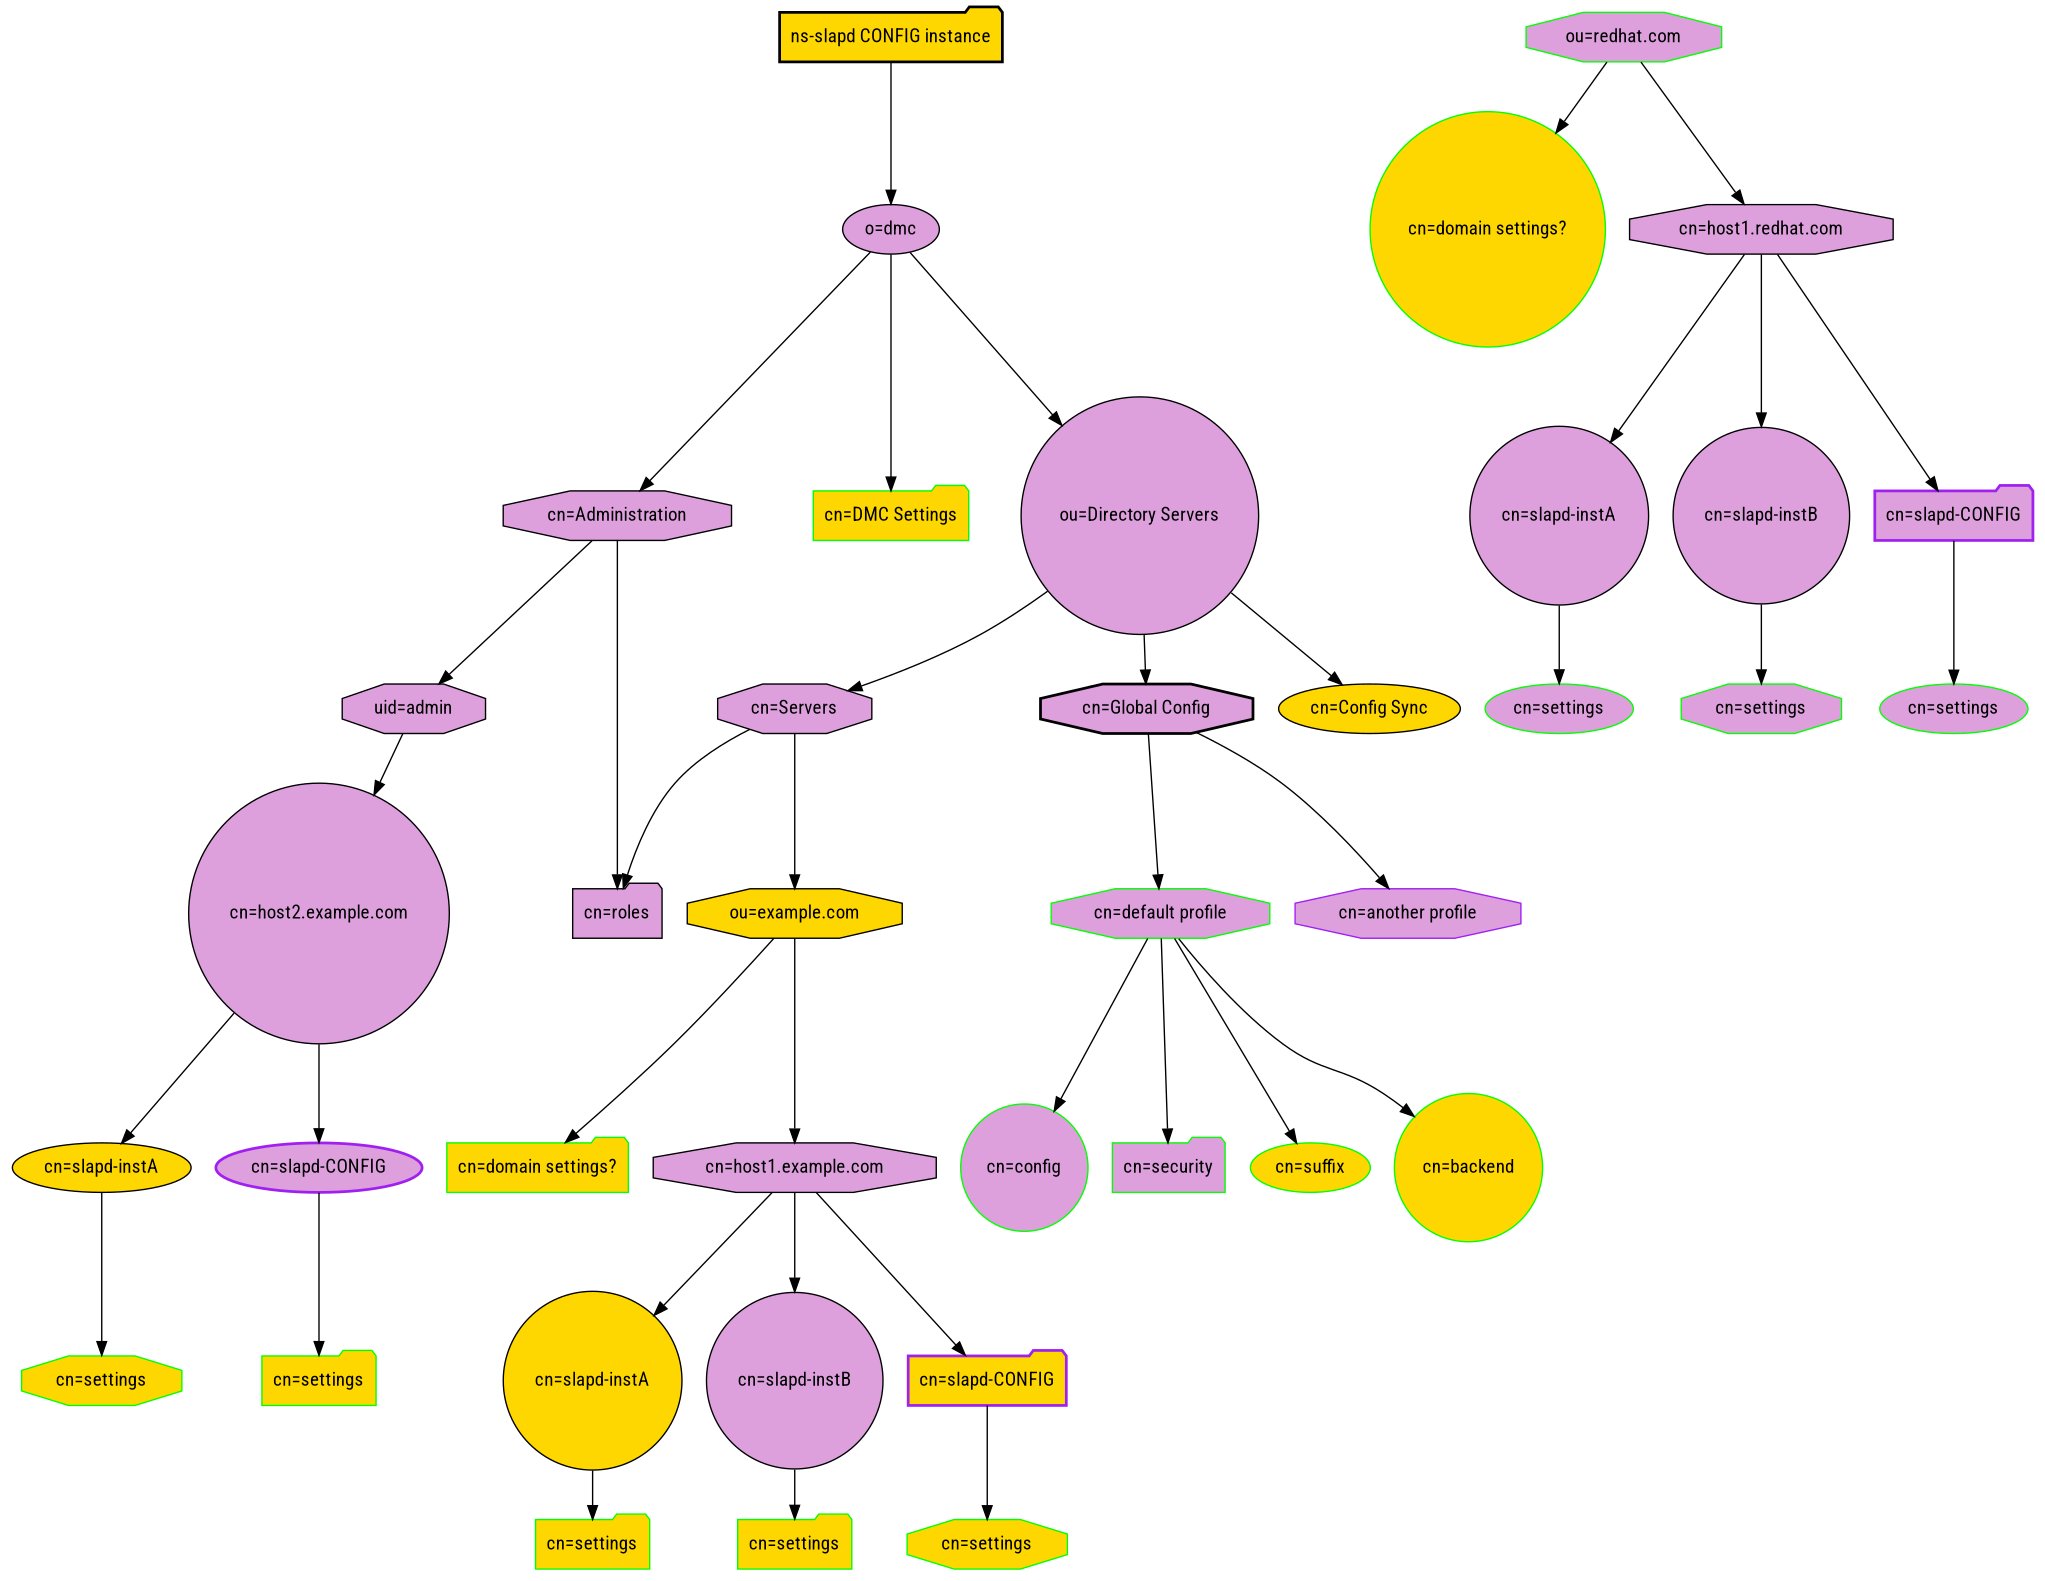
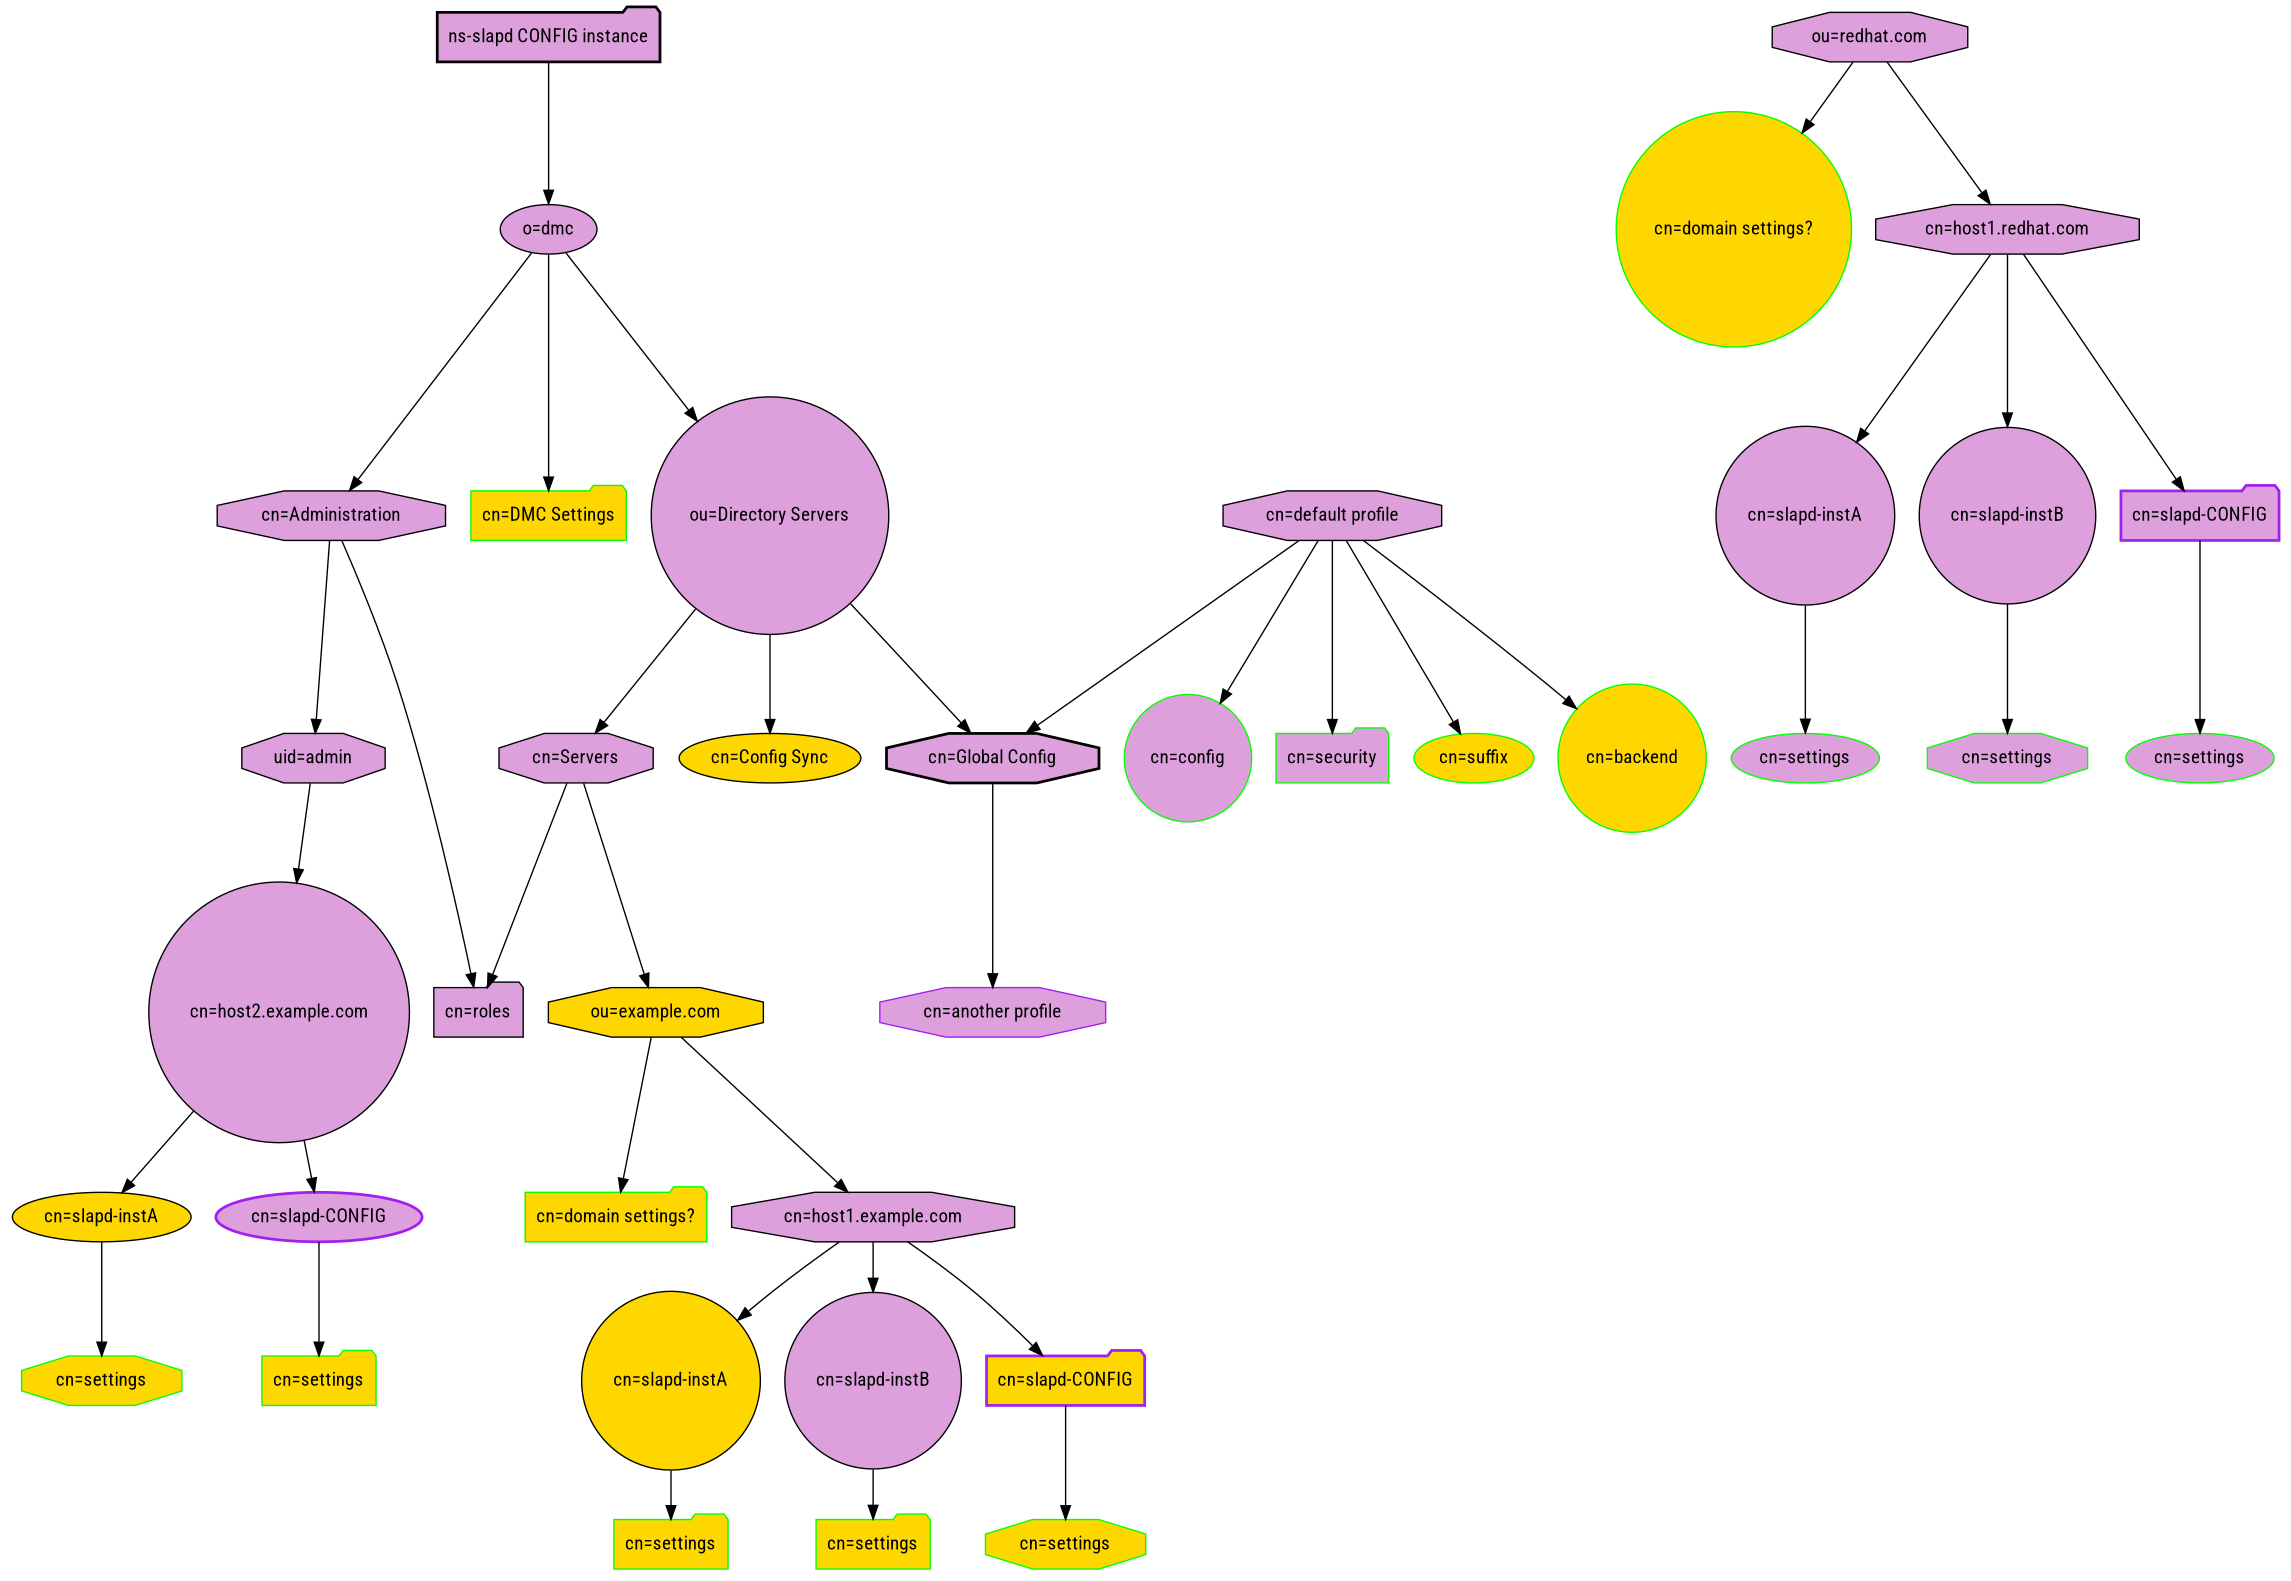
(891, 37) -> (549, 37)
(1624, 37) -> (1870, 37)
(1153, 804) -> (1168, 633)
(1160, 913) -> (1332, 516)
